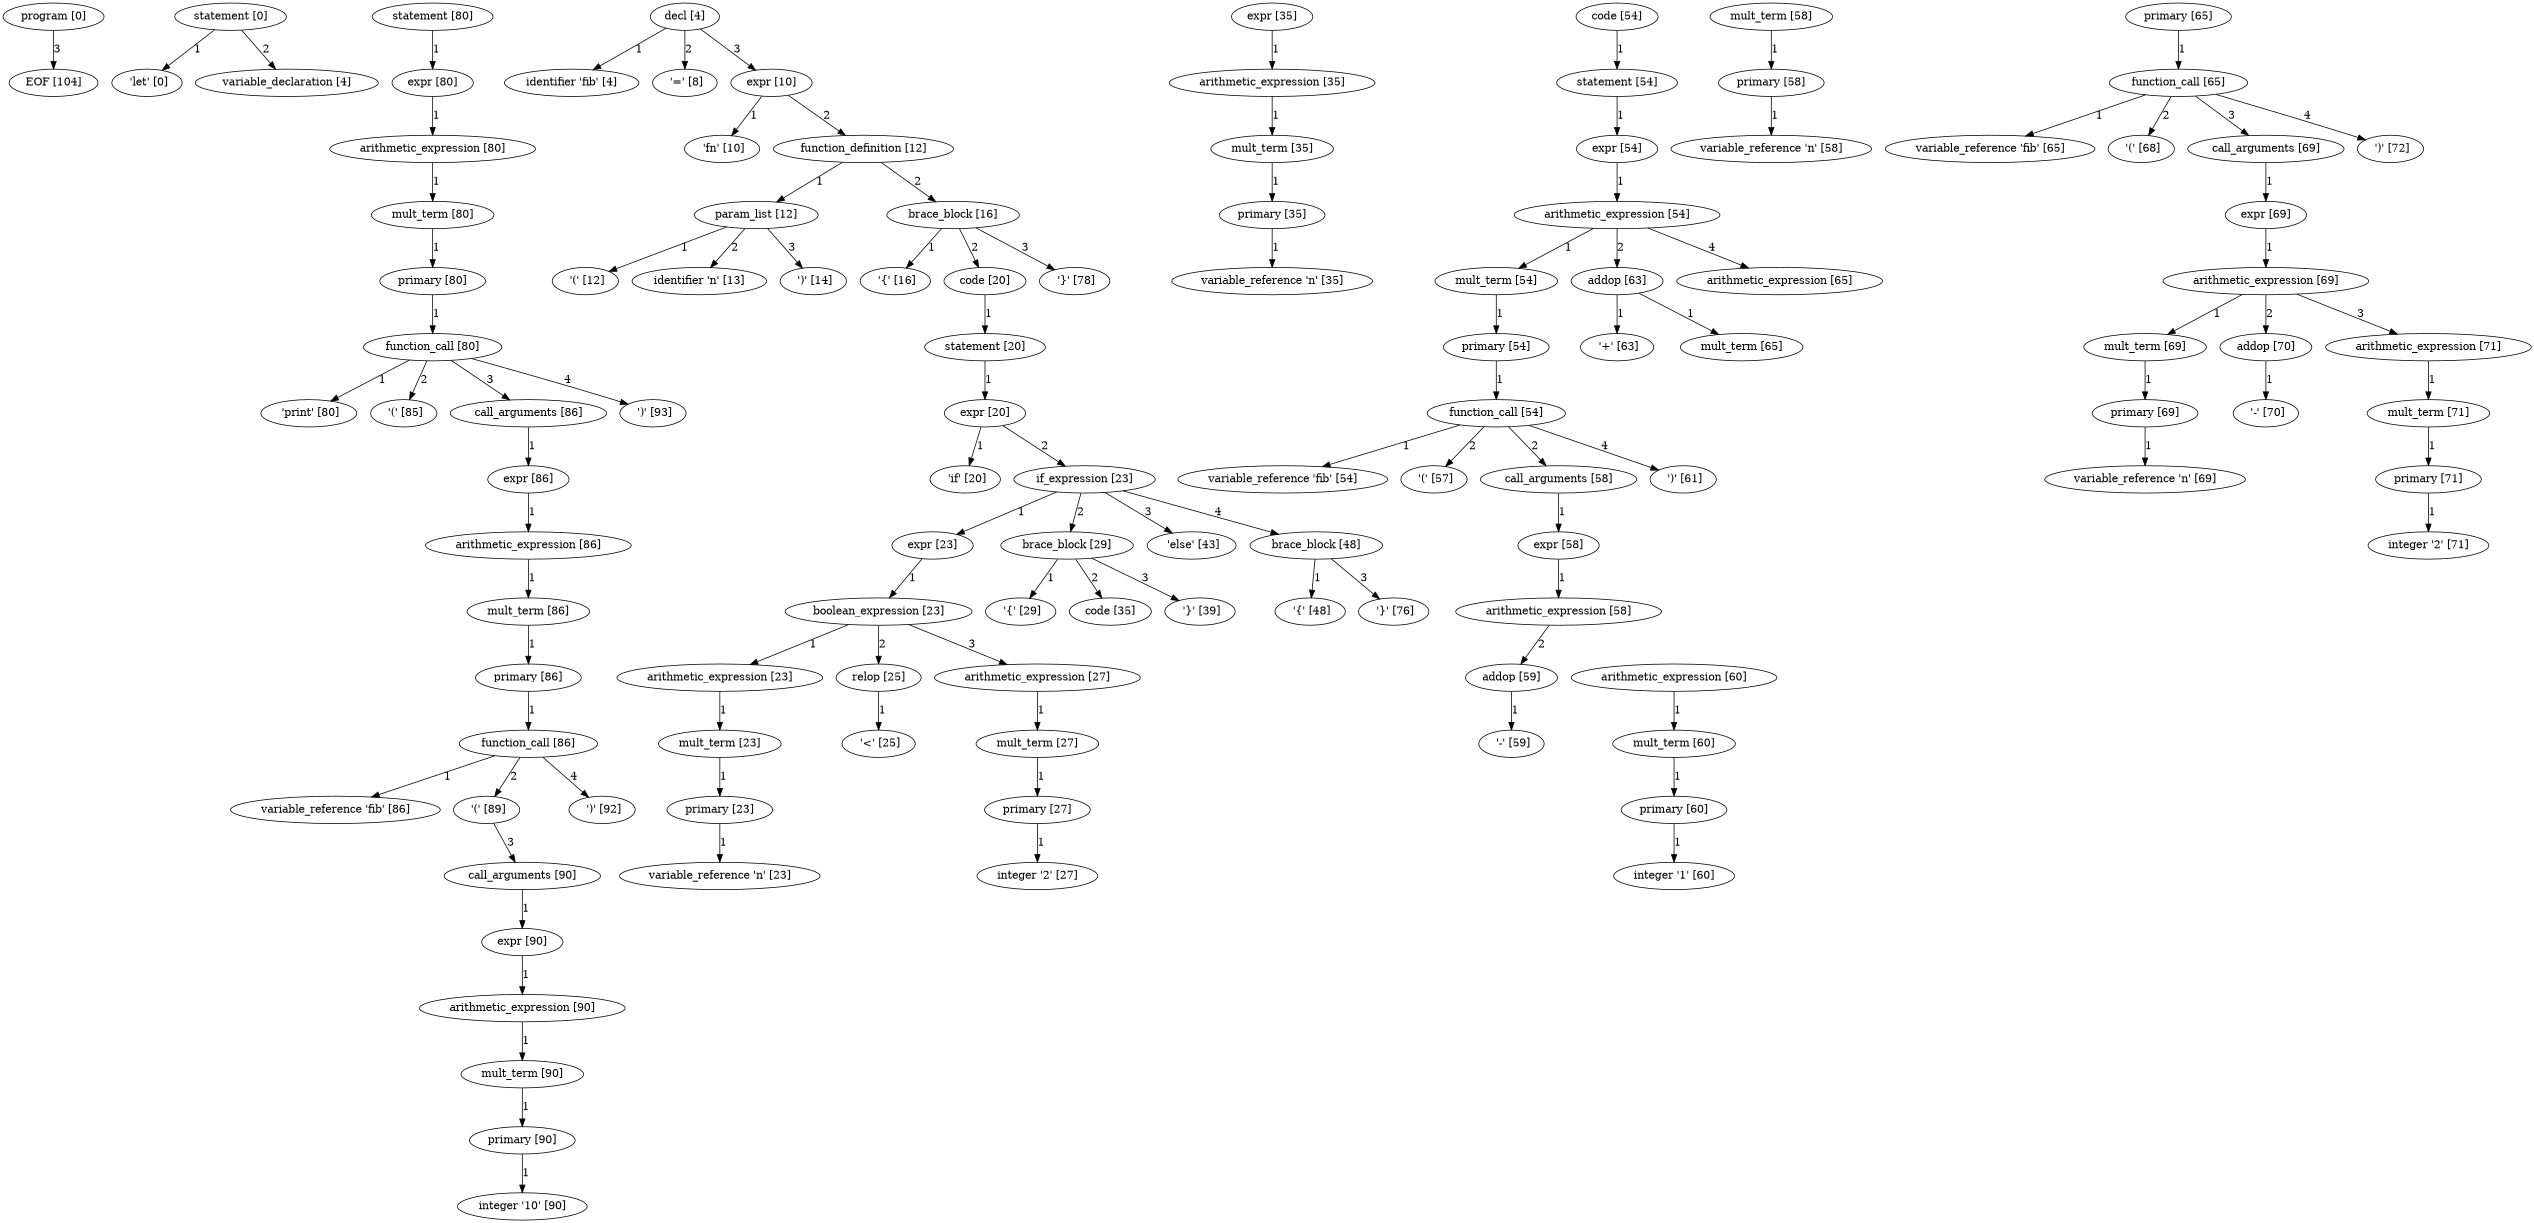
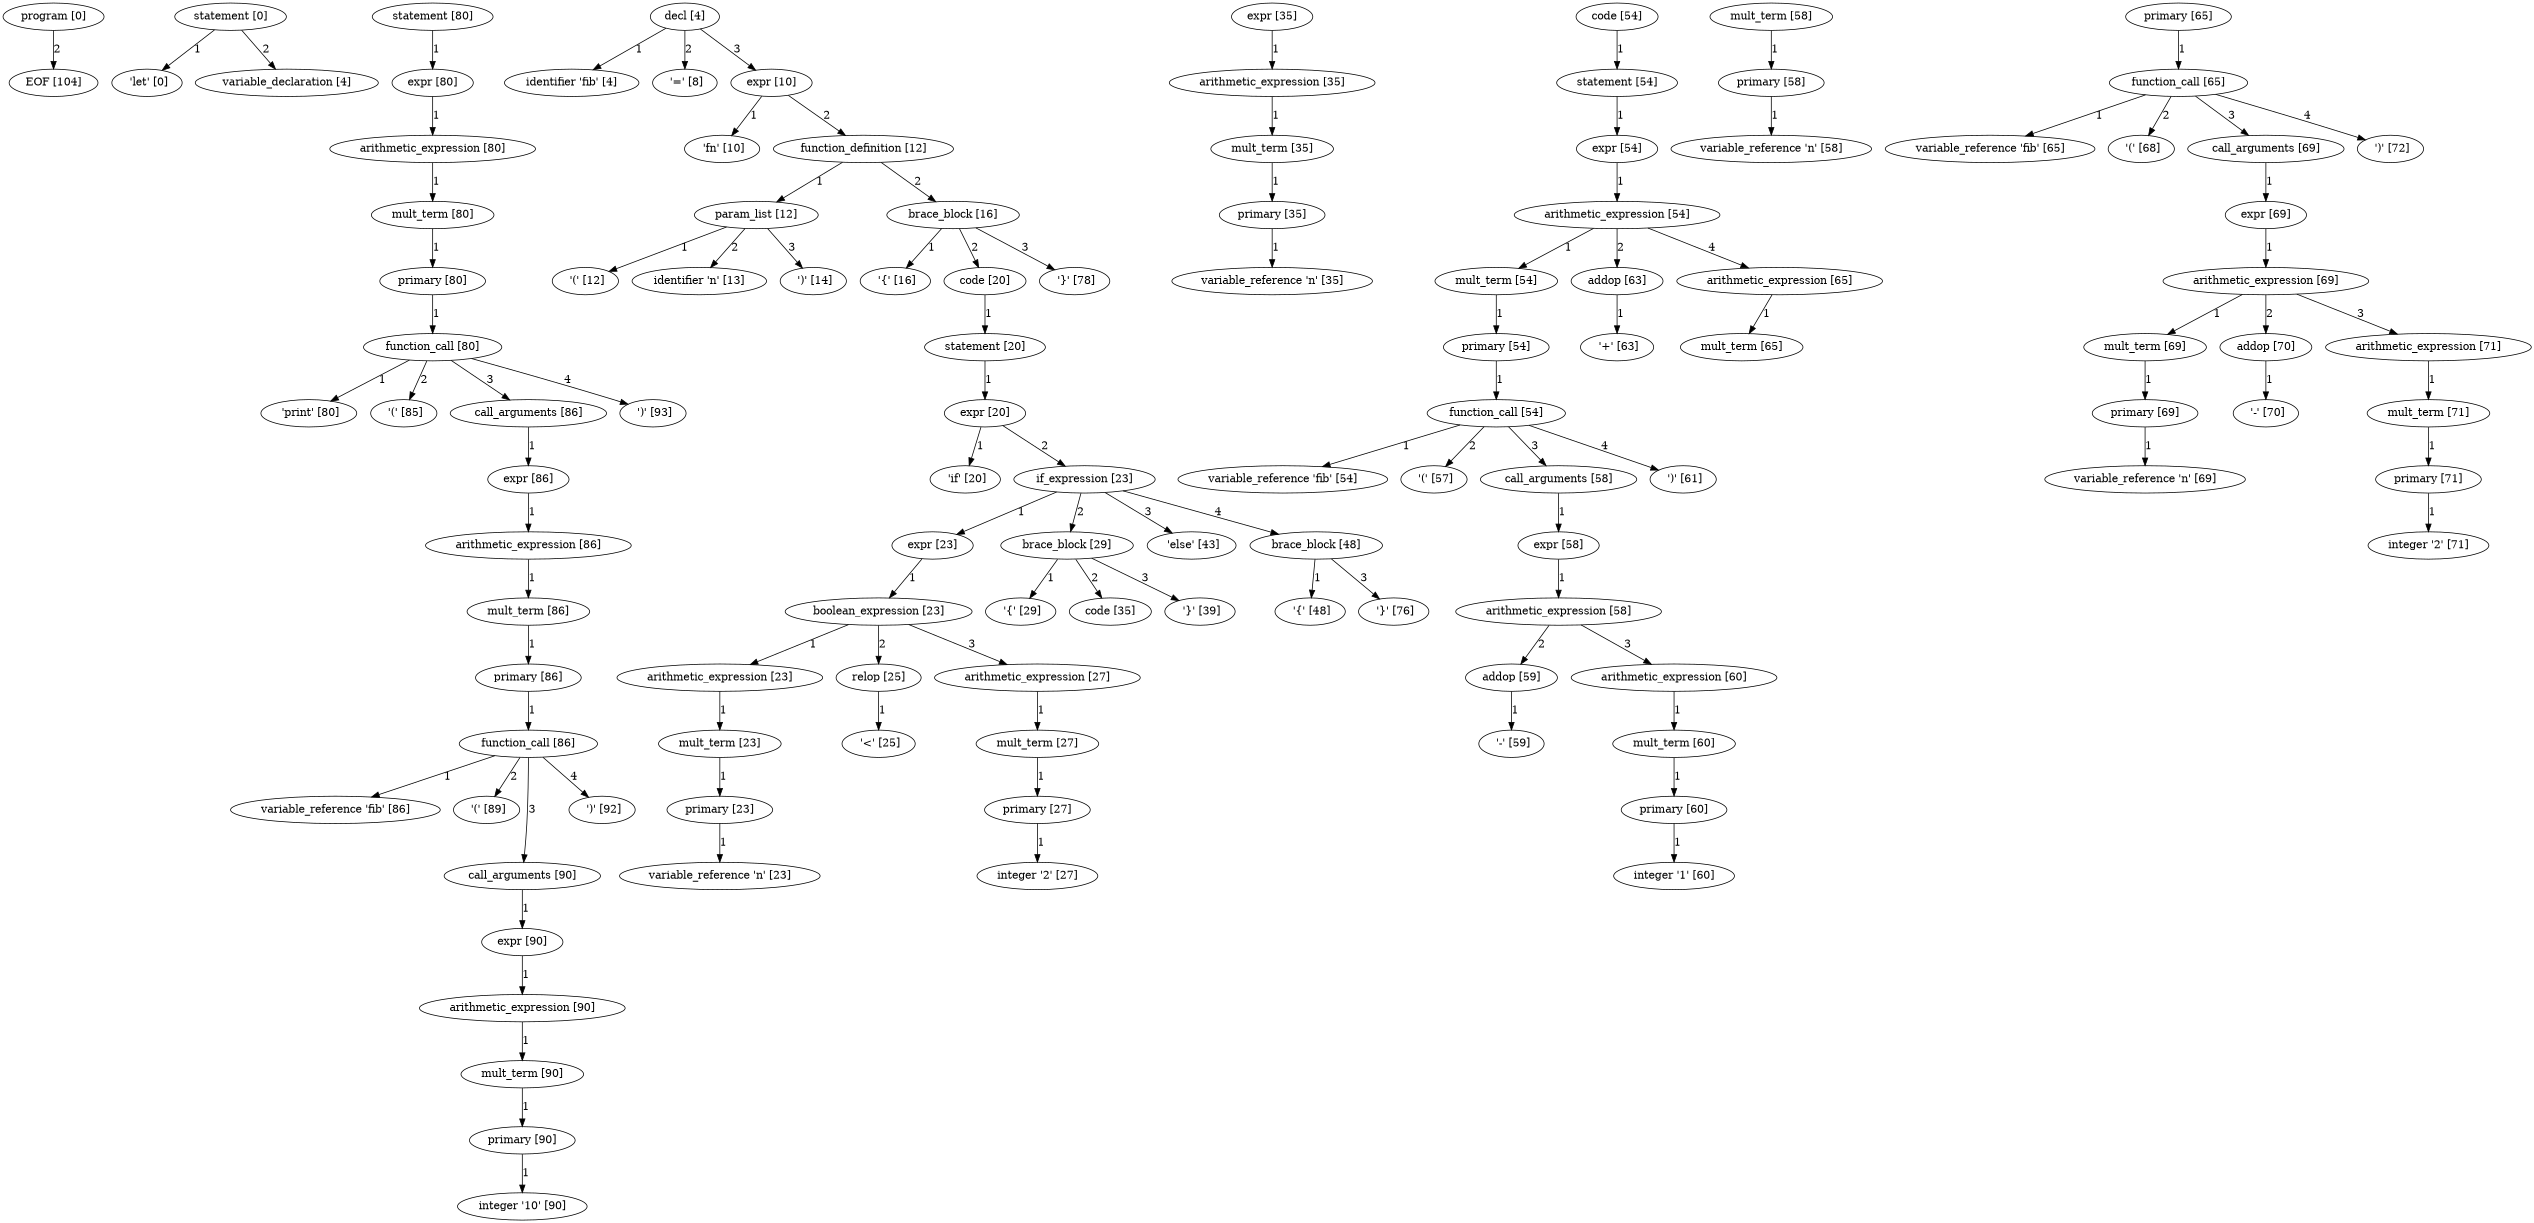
(57, 50) -> (57, 50)
(1675, 312) -> (1763, 311)
(1535, 446) -> (1535, 446)
none -> (1613, 643)
(503, 839) -> (528, 806)
